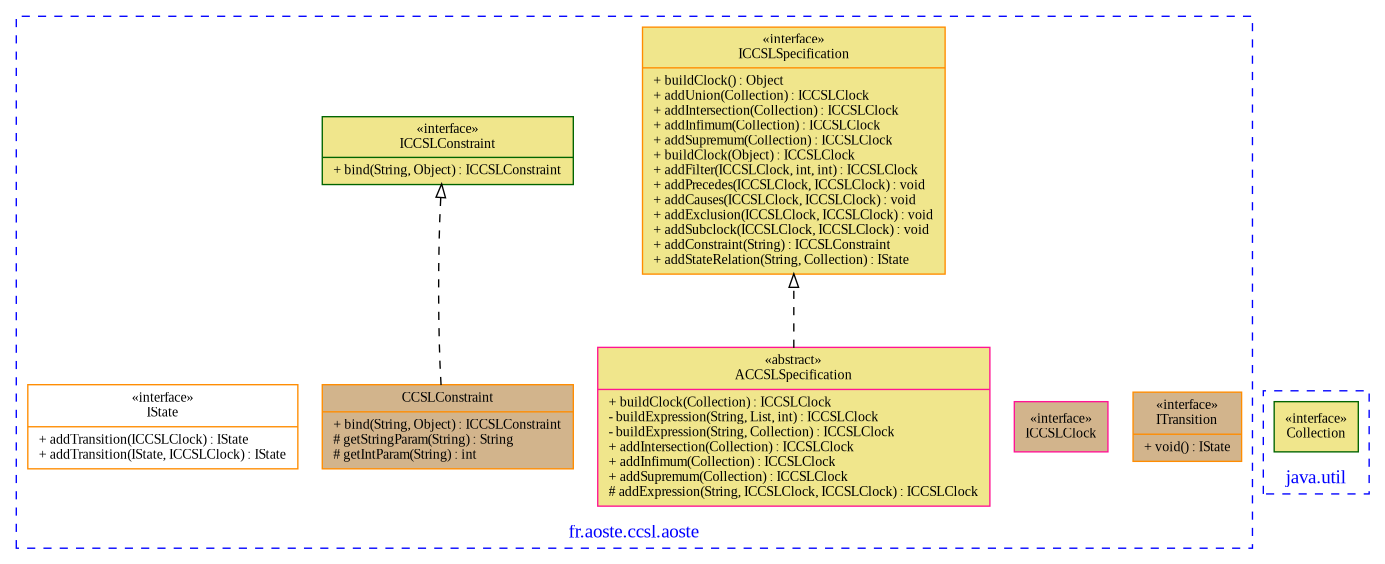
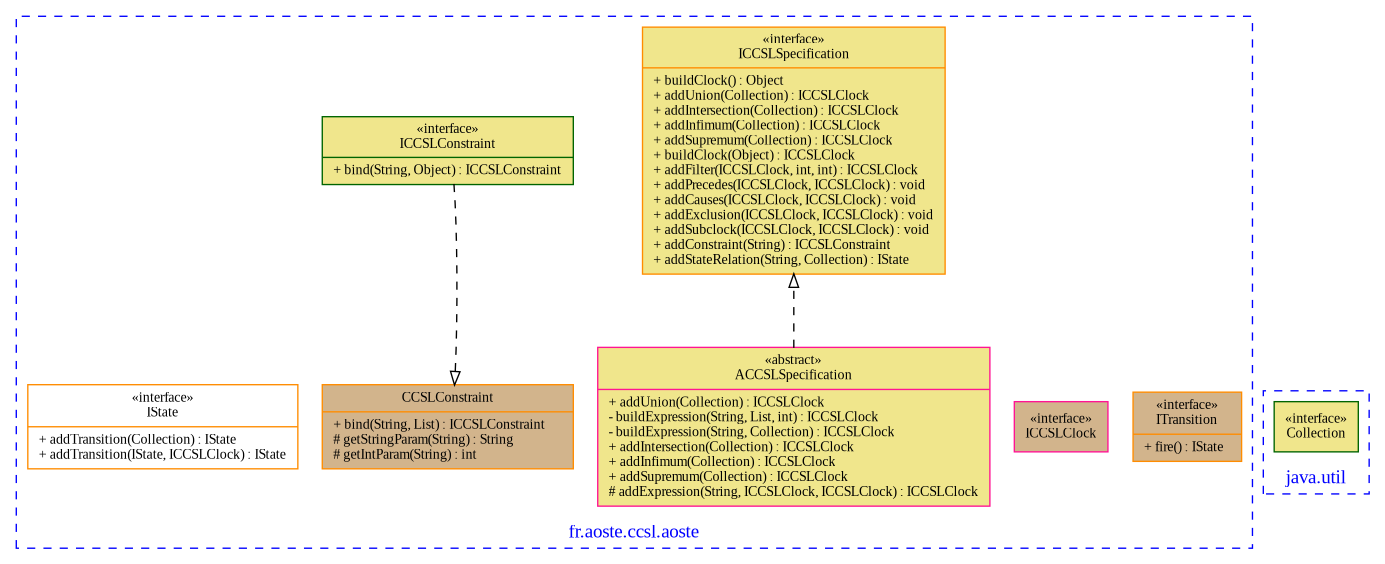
(439, 291) -> (457, 278)
(721, 402) -> (717, 402)
(448, 425) -> (440, 425)
(144, 440) -> (138, 440)
(1187, 447) -> (1184, 447)
